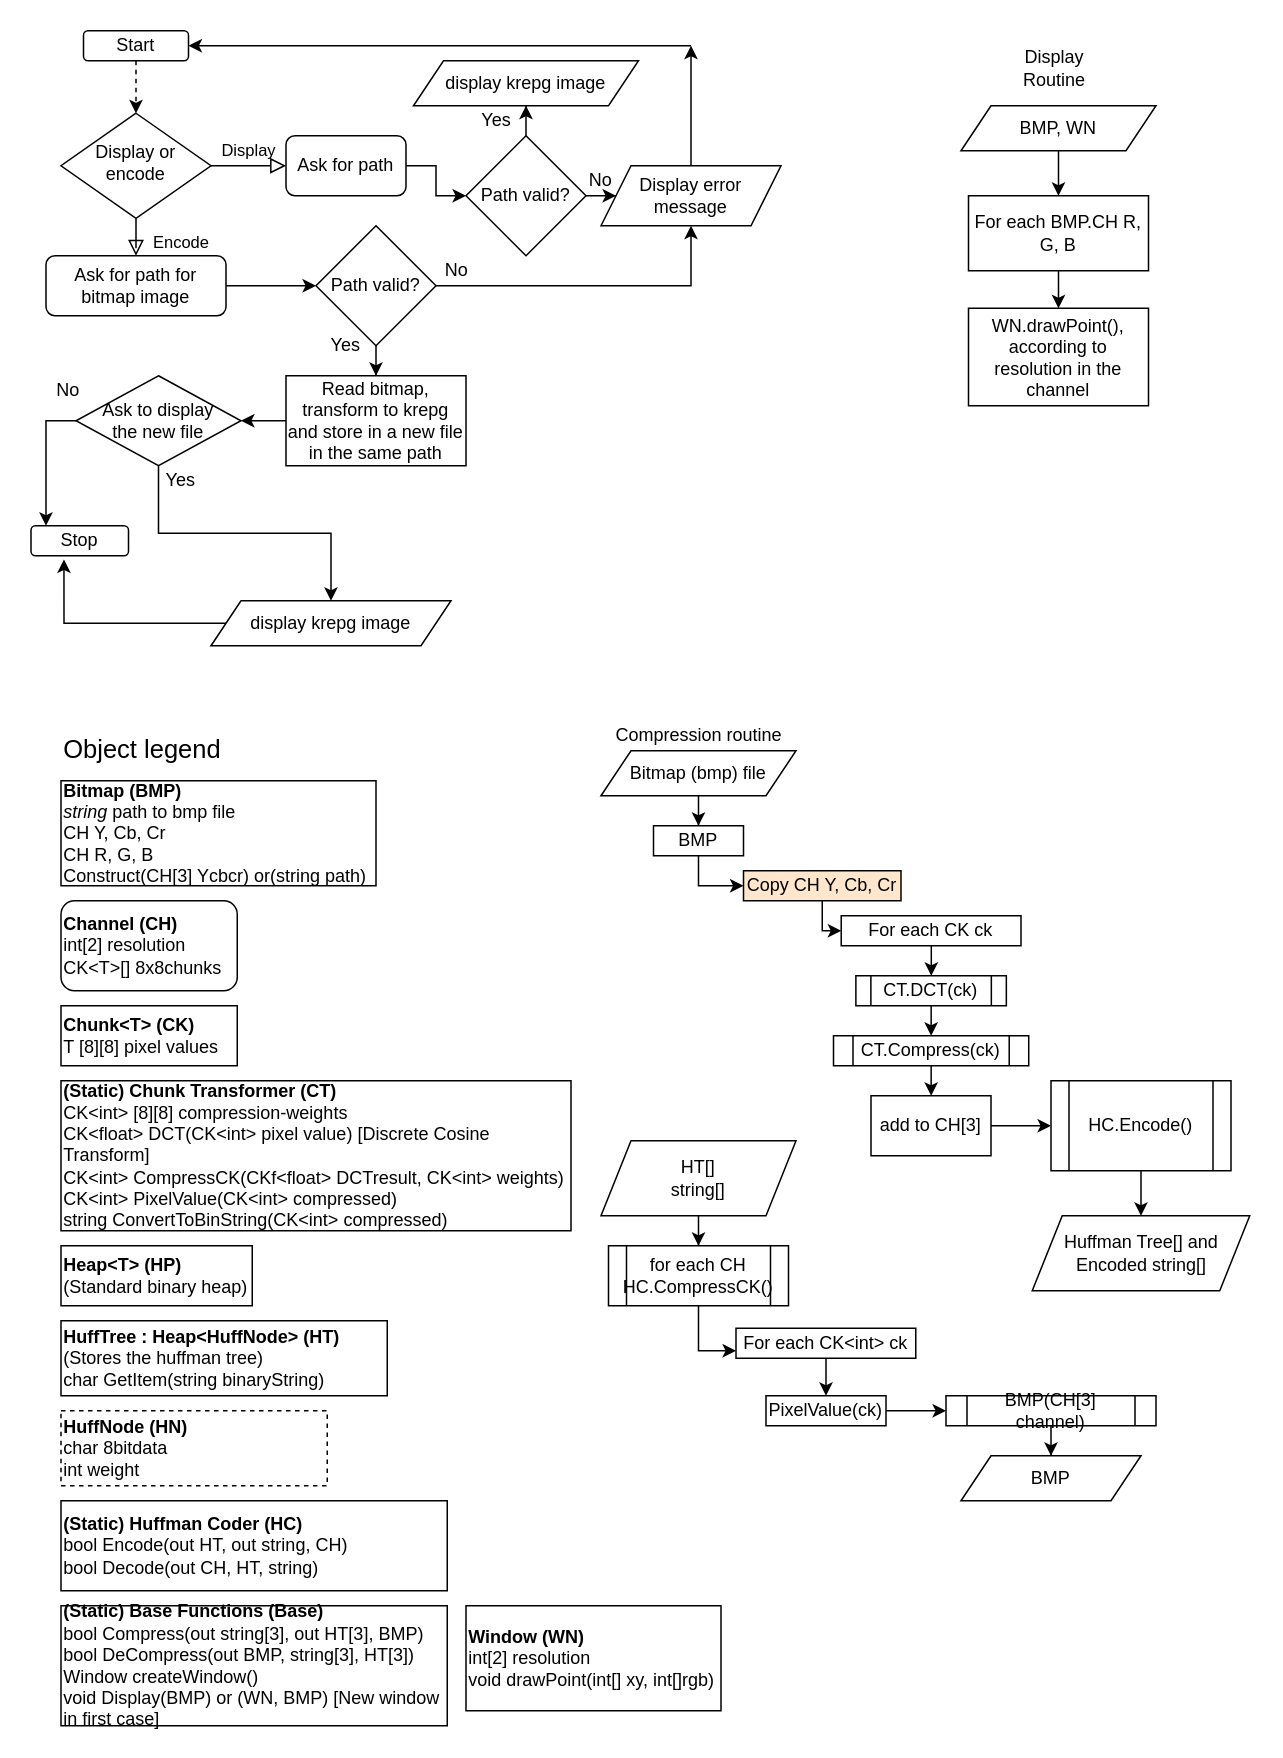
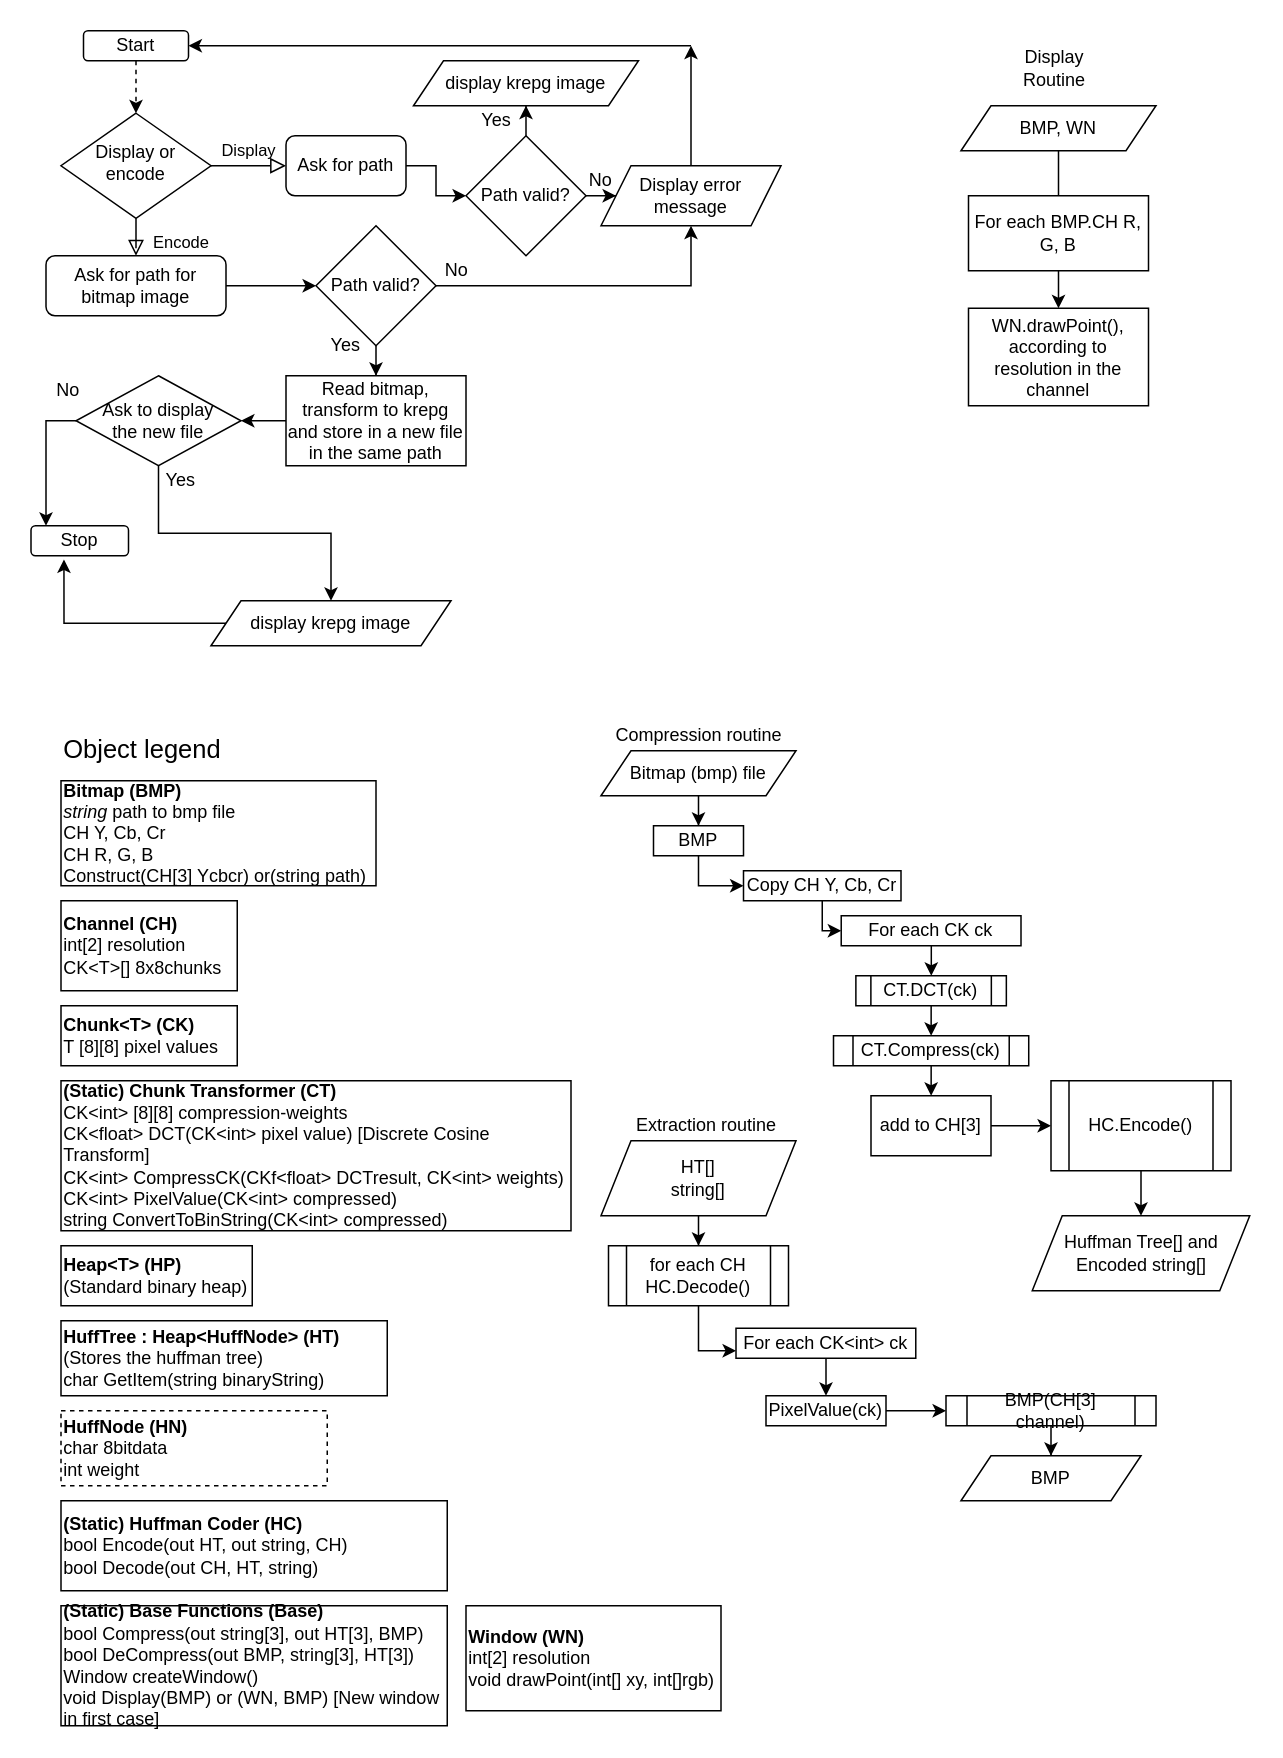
(1058, 184) -> (1058, 188)
(822, 886) -> (822, 886)
(149, 946) -> (149, 946)
none -> (706, 1126)
(698, 1276) -> (698, 1276)
